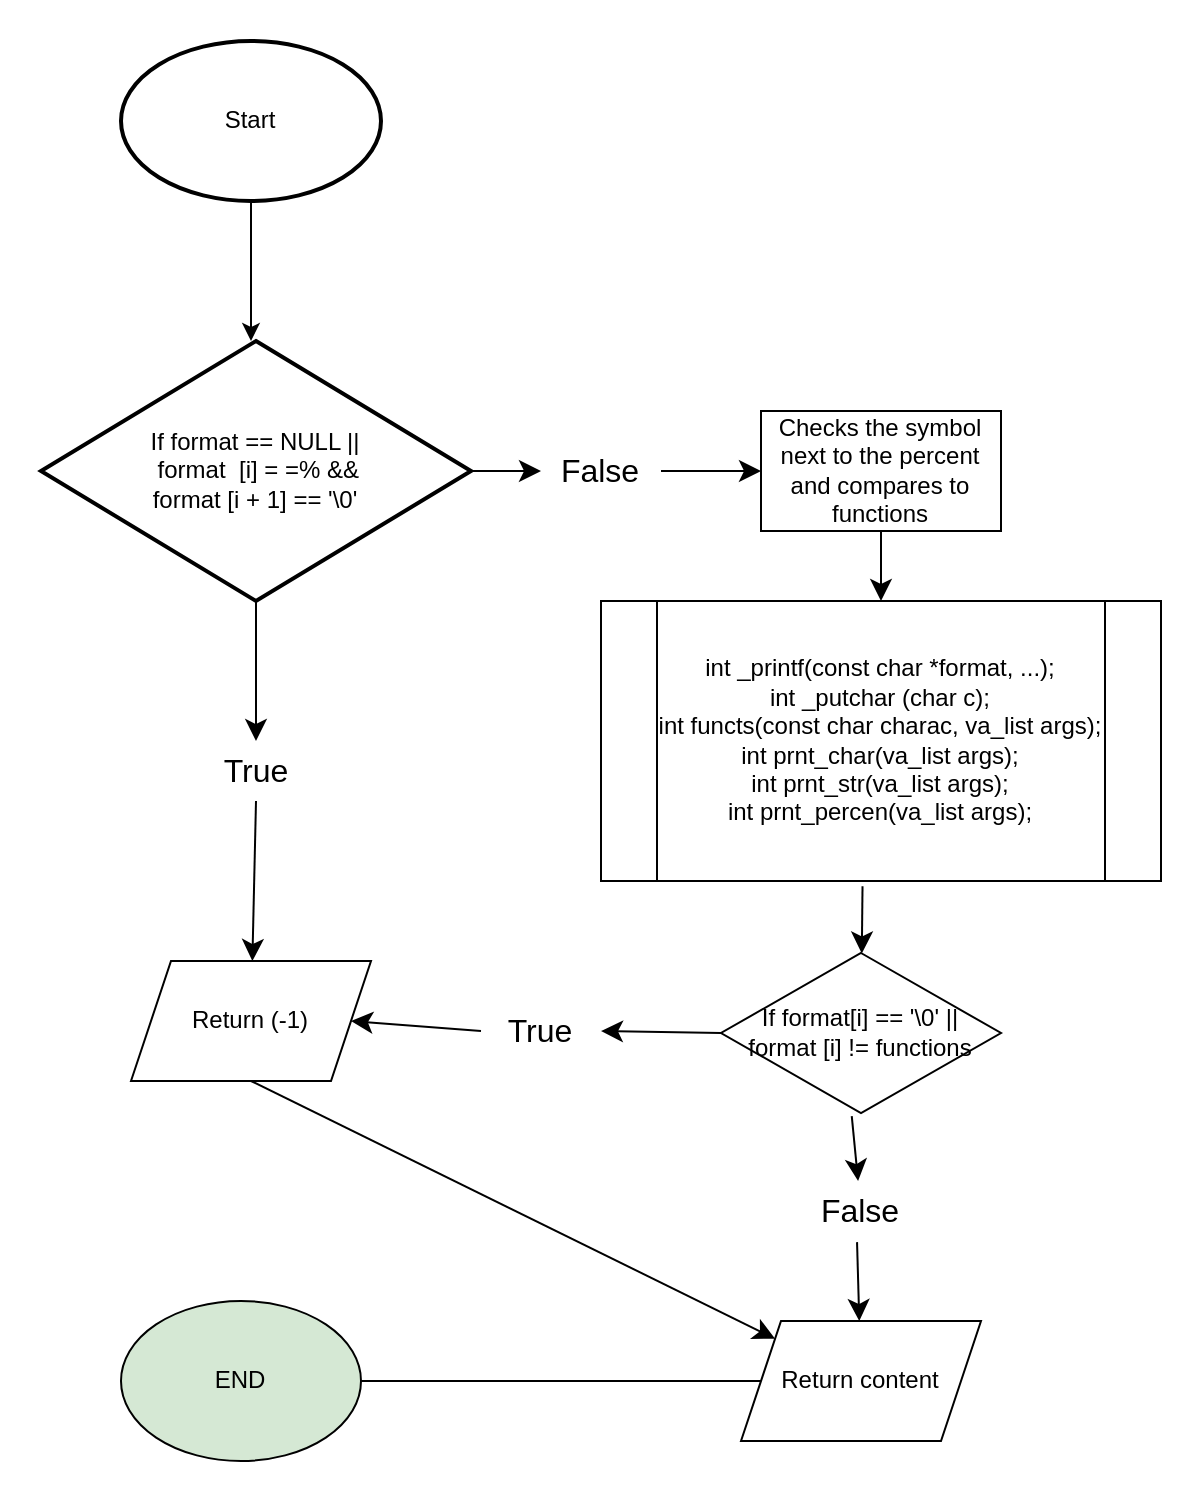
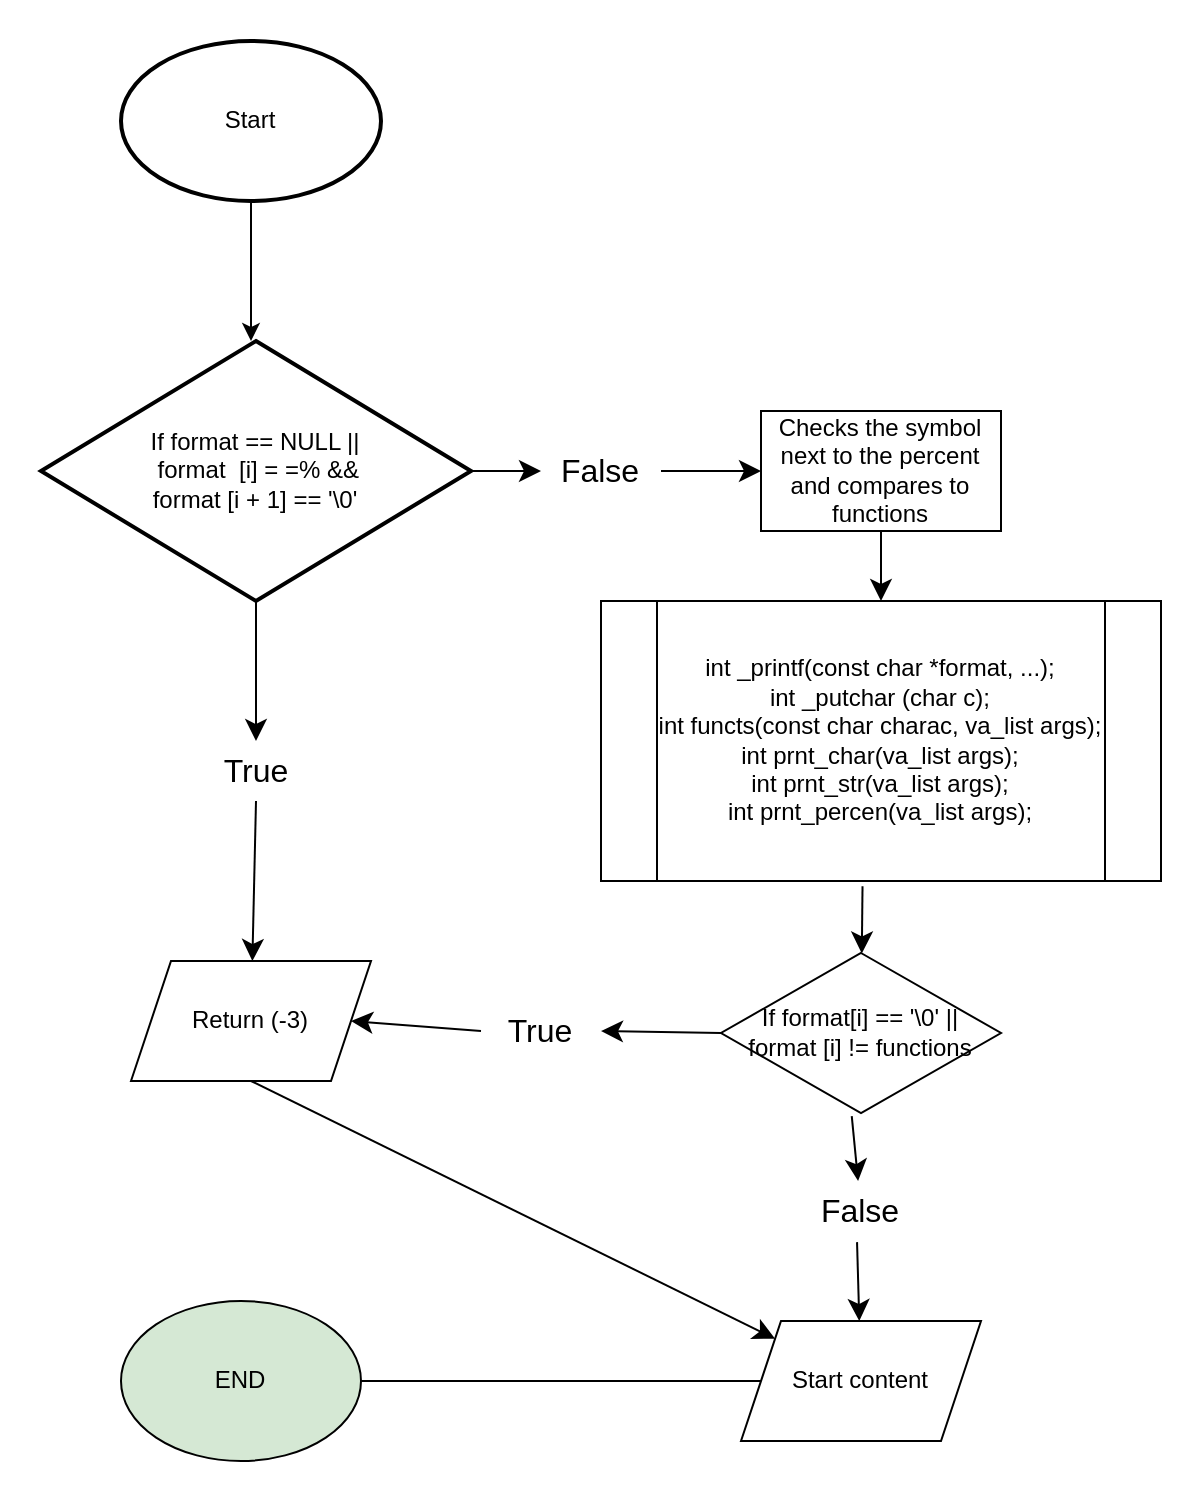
(251, 1021) -> (251, 1021)
(861, 1381) -> (861, 1381)
